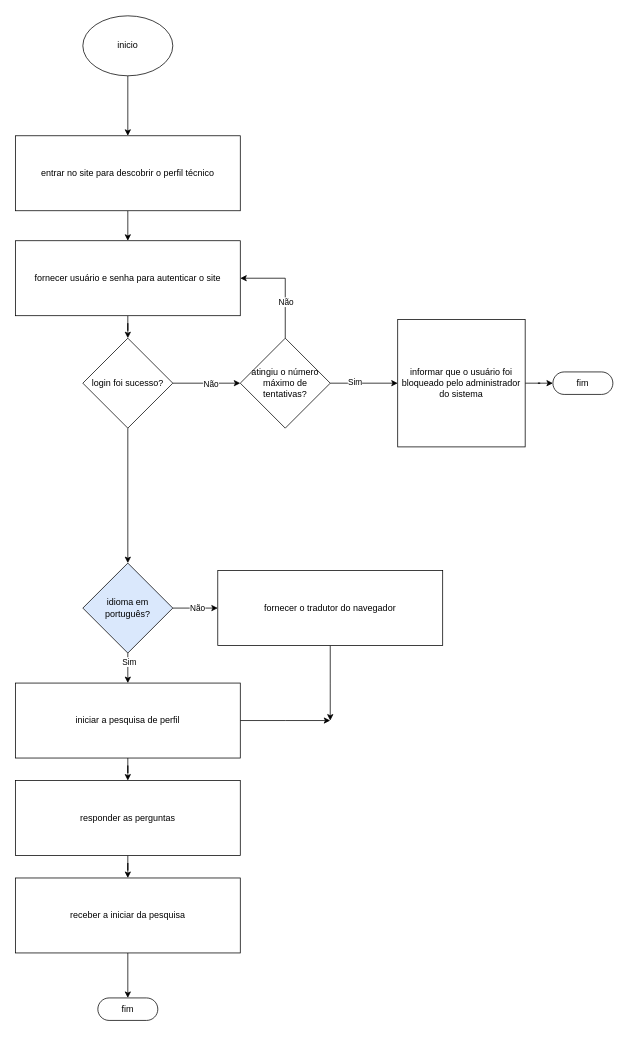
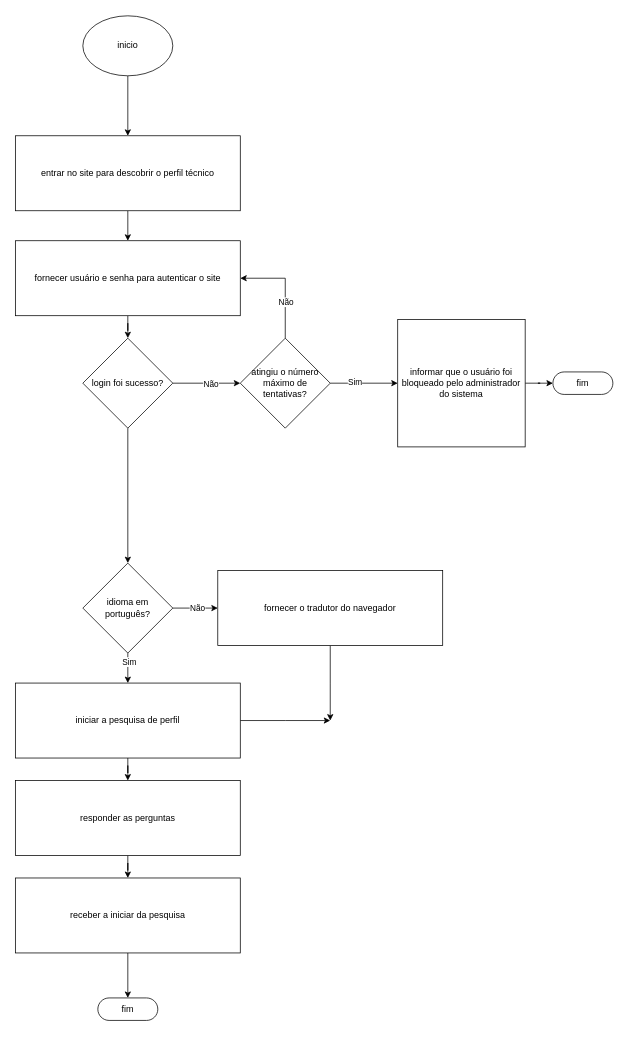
(128, 608) -> (128, 608)
